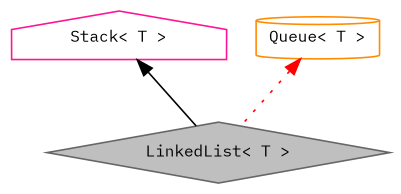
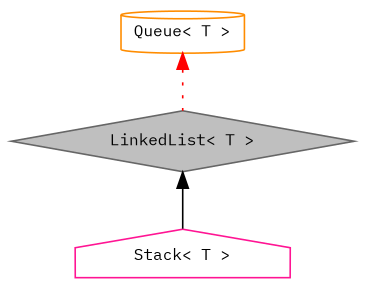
(172, 99) -> (183, 209)
